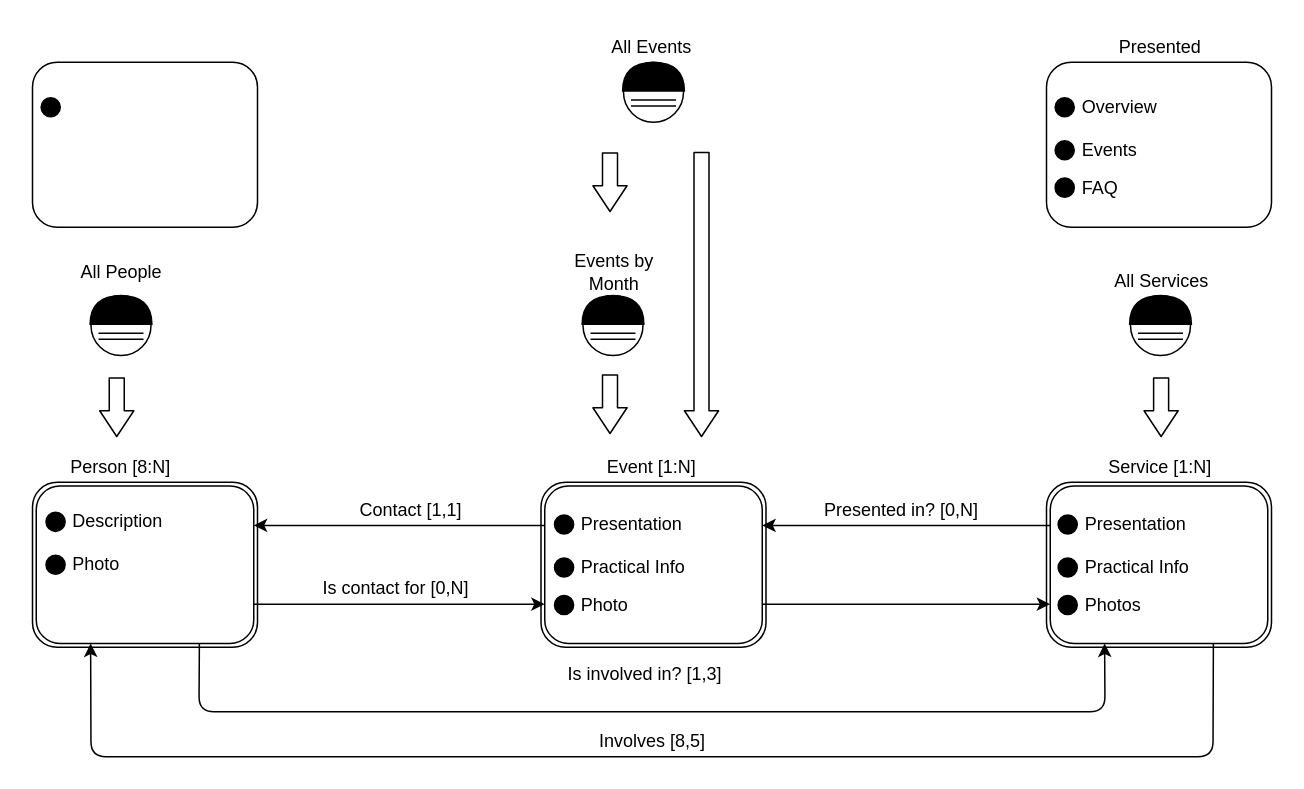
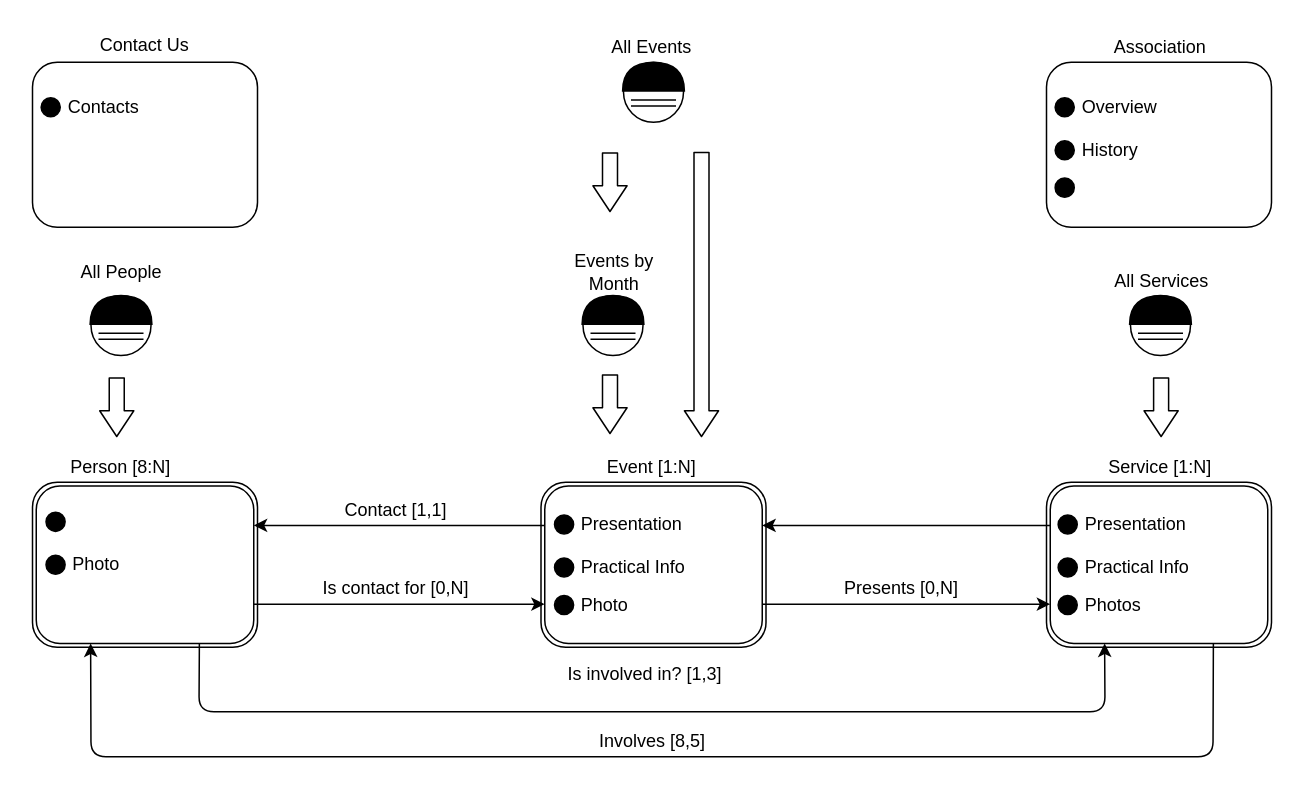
none -> (145, 46)
(1160, 47) -> (1160, 47)
none -> (157, 107)
(1112, 151) -> (1115, 151)
(1171, 188) -> none
(410, 510) -> (395, 510)
(901, 510) -> none
(162, 522) -> none
none -> (901, 589)
